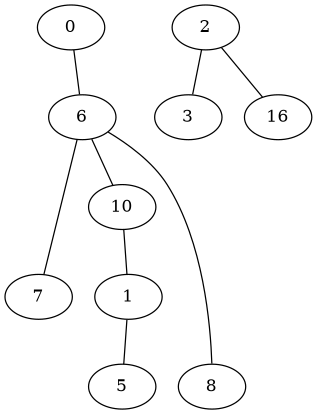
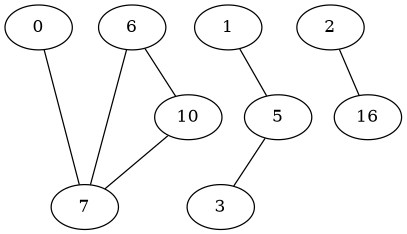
(77, 72) -> (62, 117)
(197, 72) -> (249, 162)
(125, 252) -> (136, 162)
(212, 387) -> none
